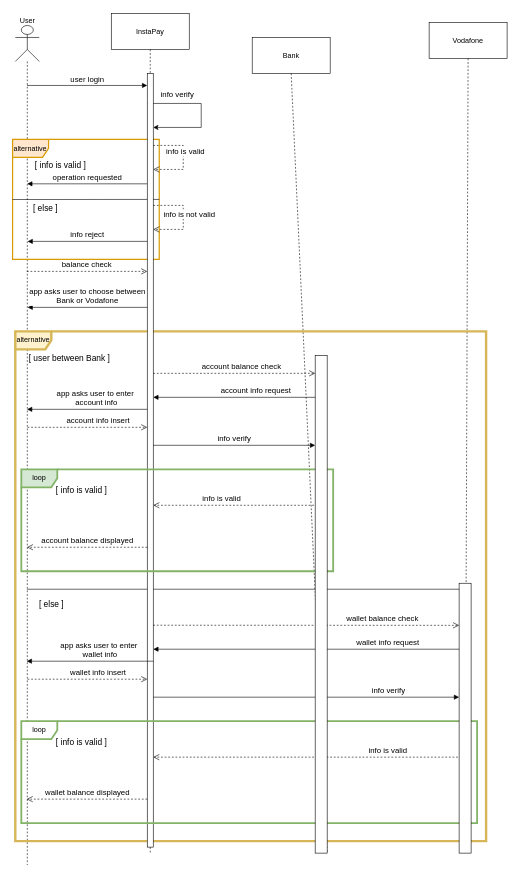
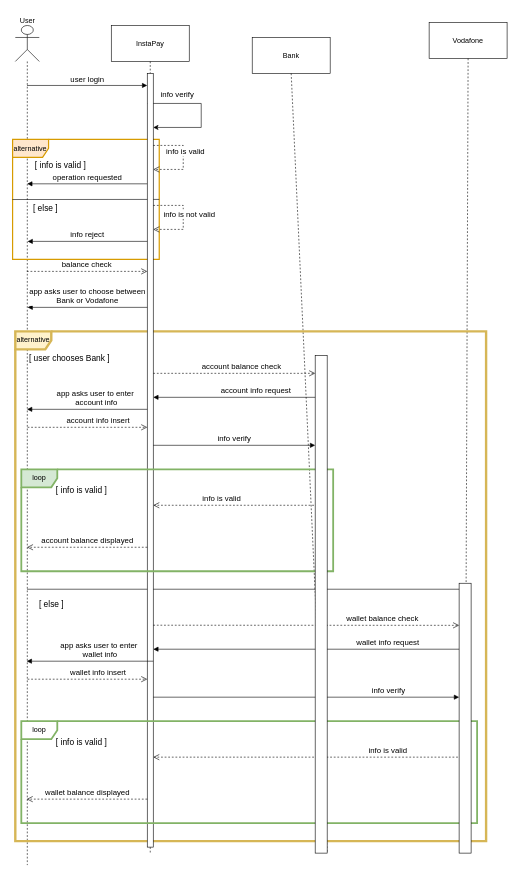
(150, 32) -> (150, 44)
(70, 359) -> (70, 359)
